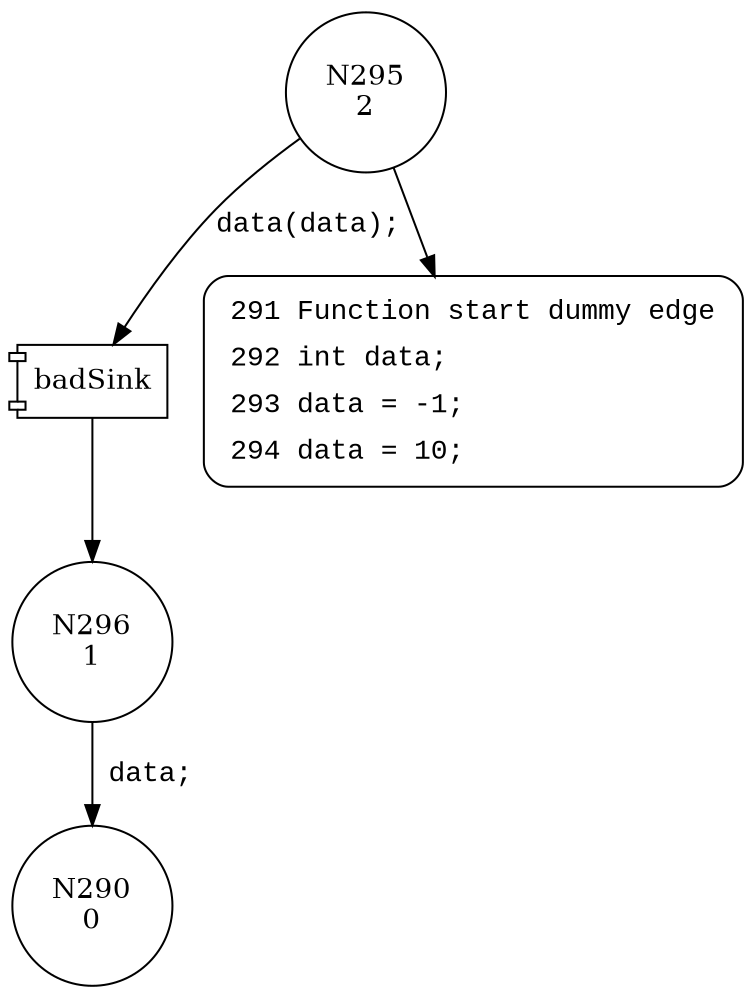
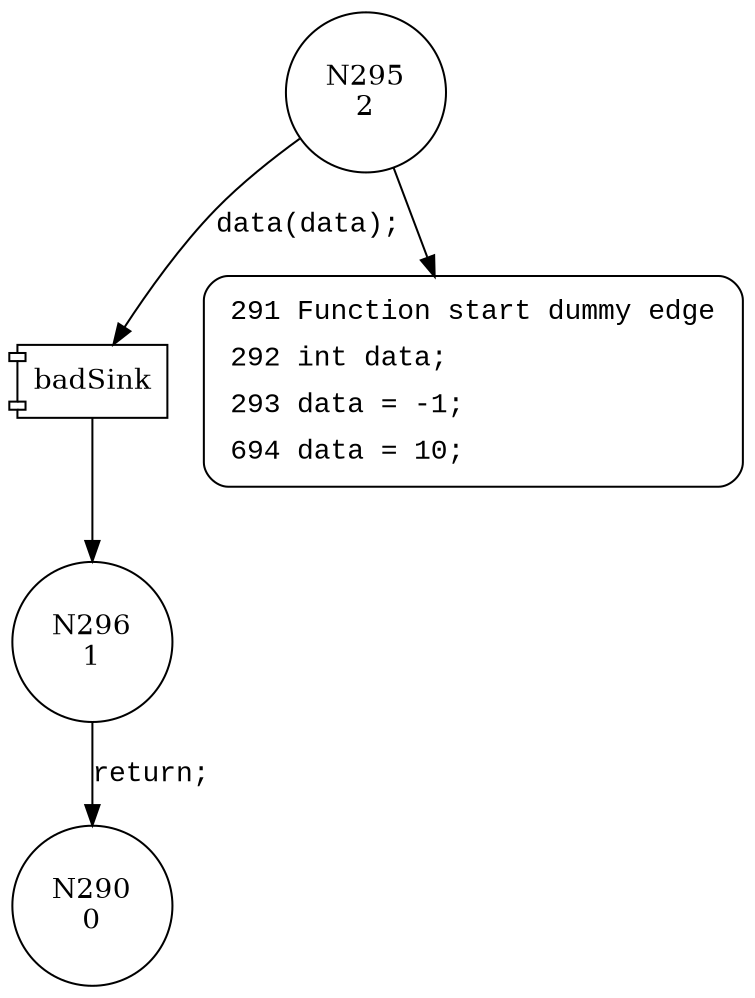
(256, 450) -> (256, 450)
(151, 774) -> (151, 774)
